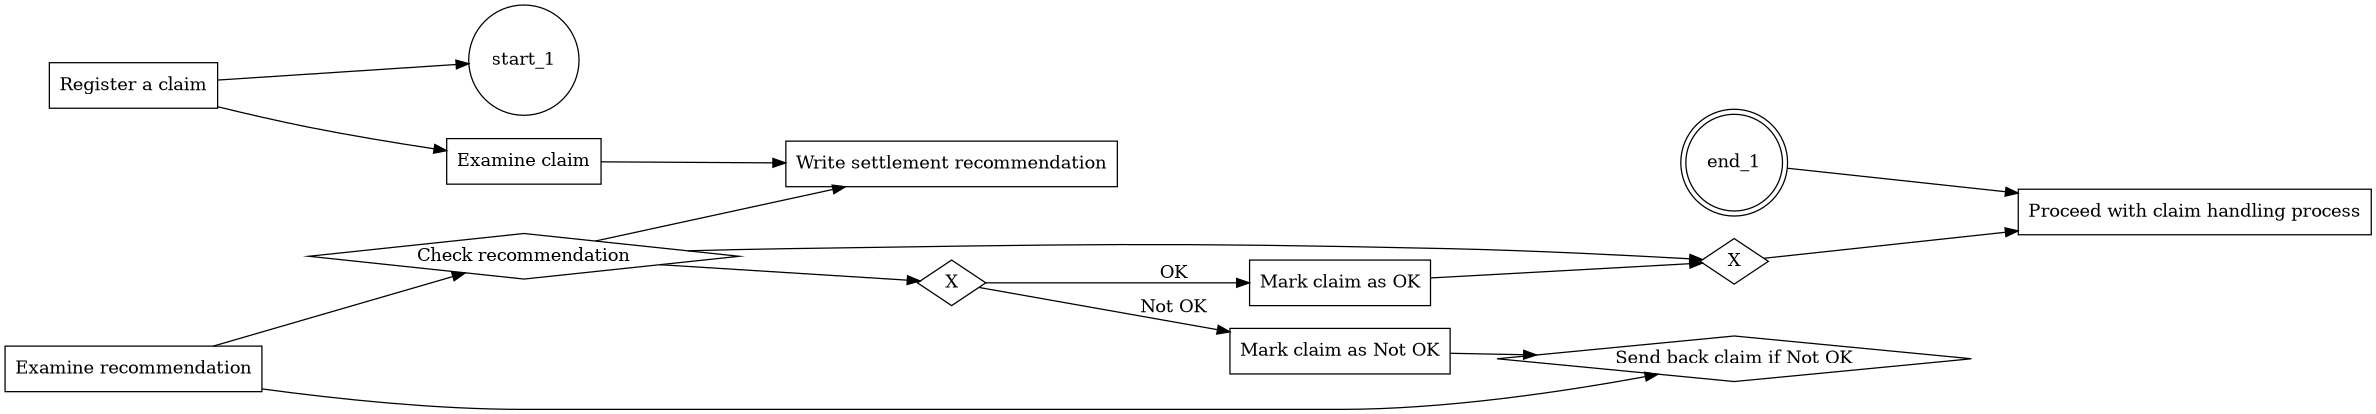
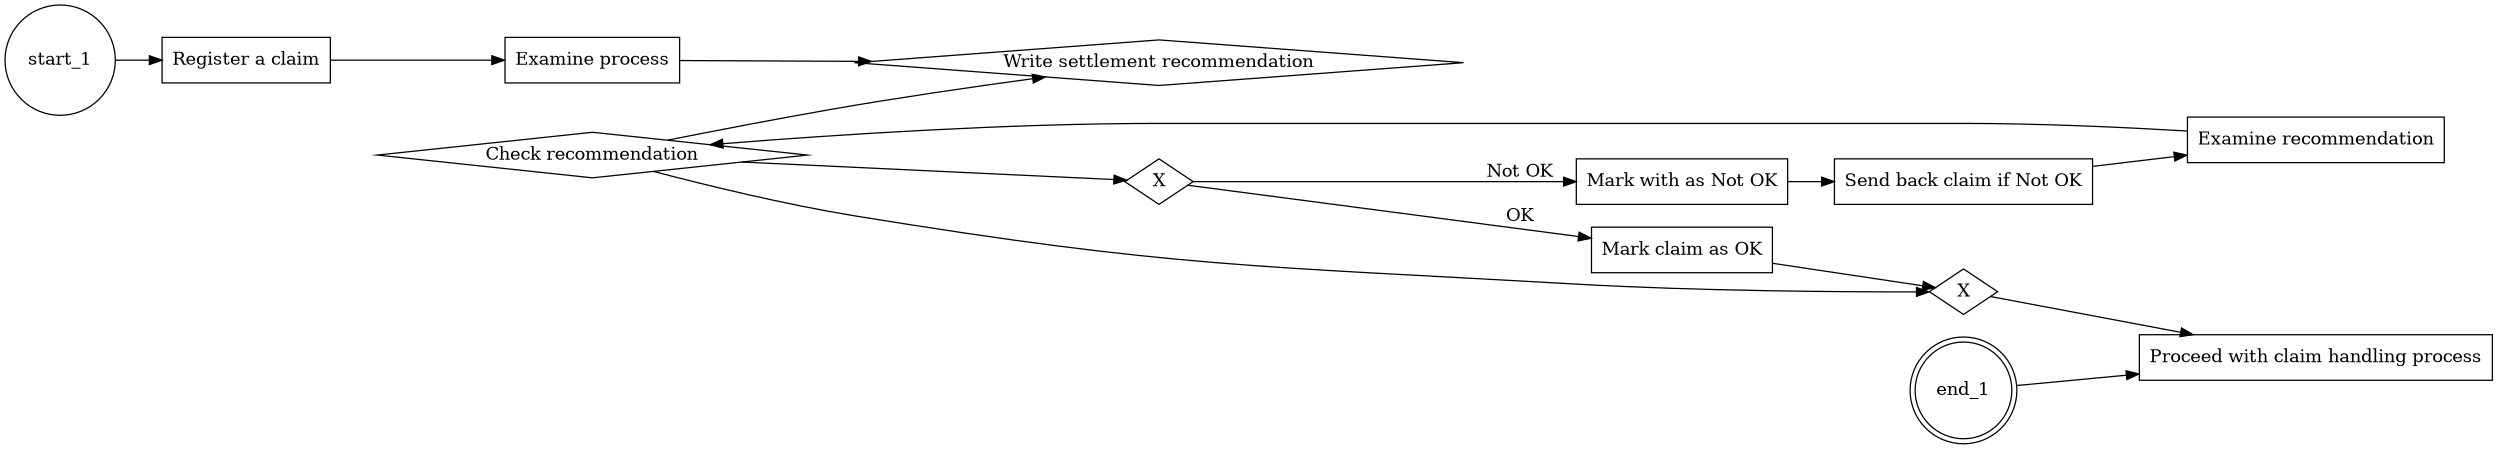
(337, 72) -> (132, 60)
(524, 161) -> (592, 60)
(952, 164) -> (1159, 63)
(1340, 351) -> (1682, 182)
(1734, 359) -> (1963, 182)
(954, 409) -> (2134, 161)
